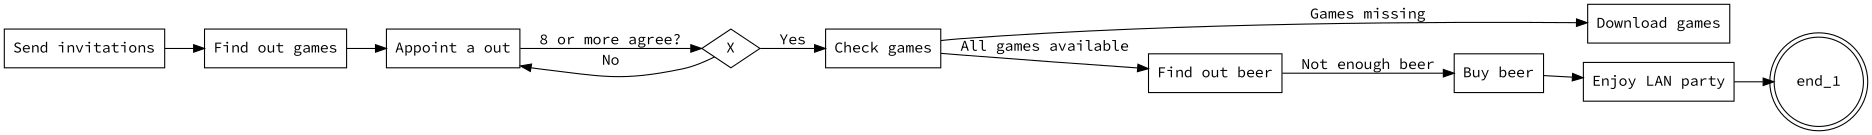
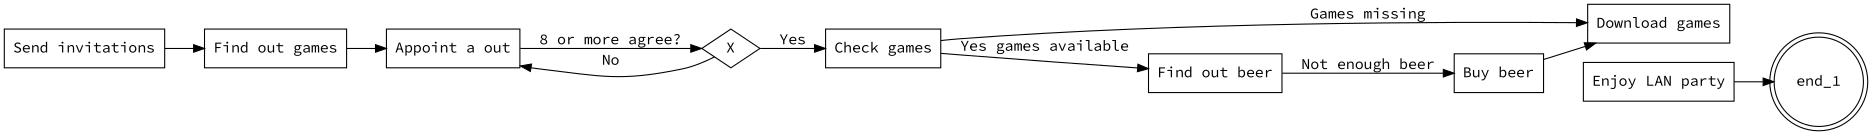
(1045, 47) -> (1045, 47)
(1558, 76) -> (1564, 53)
